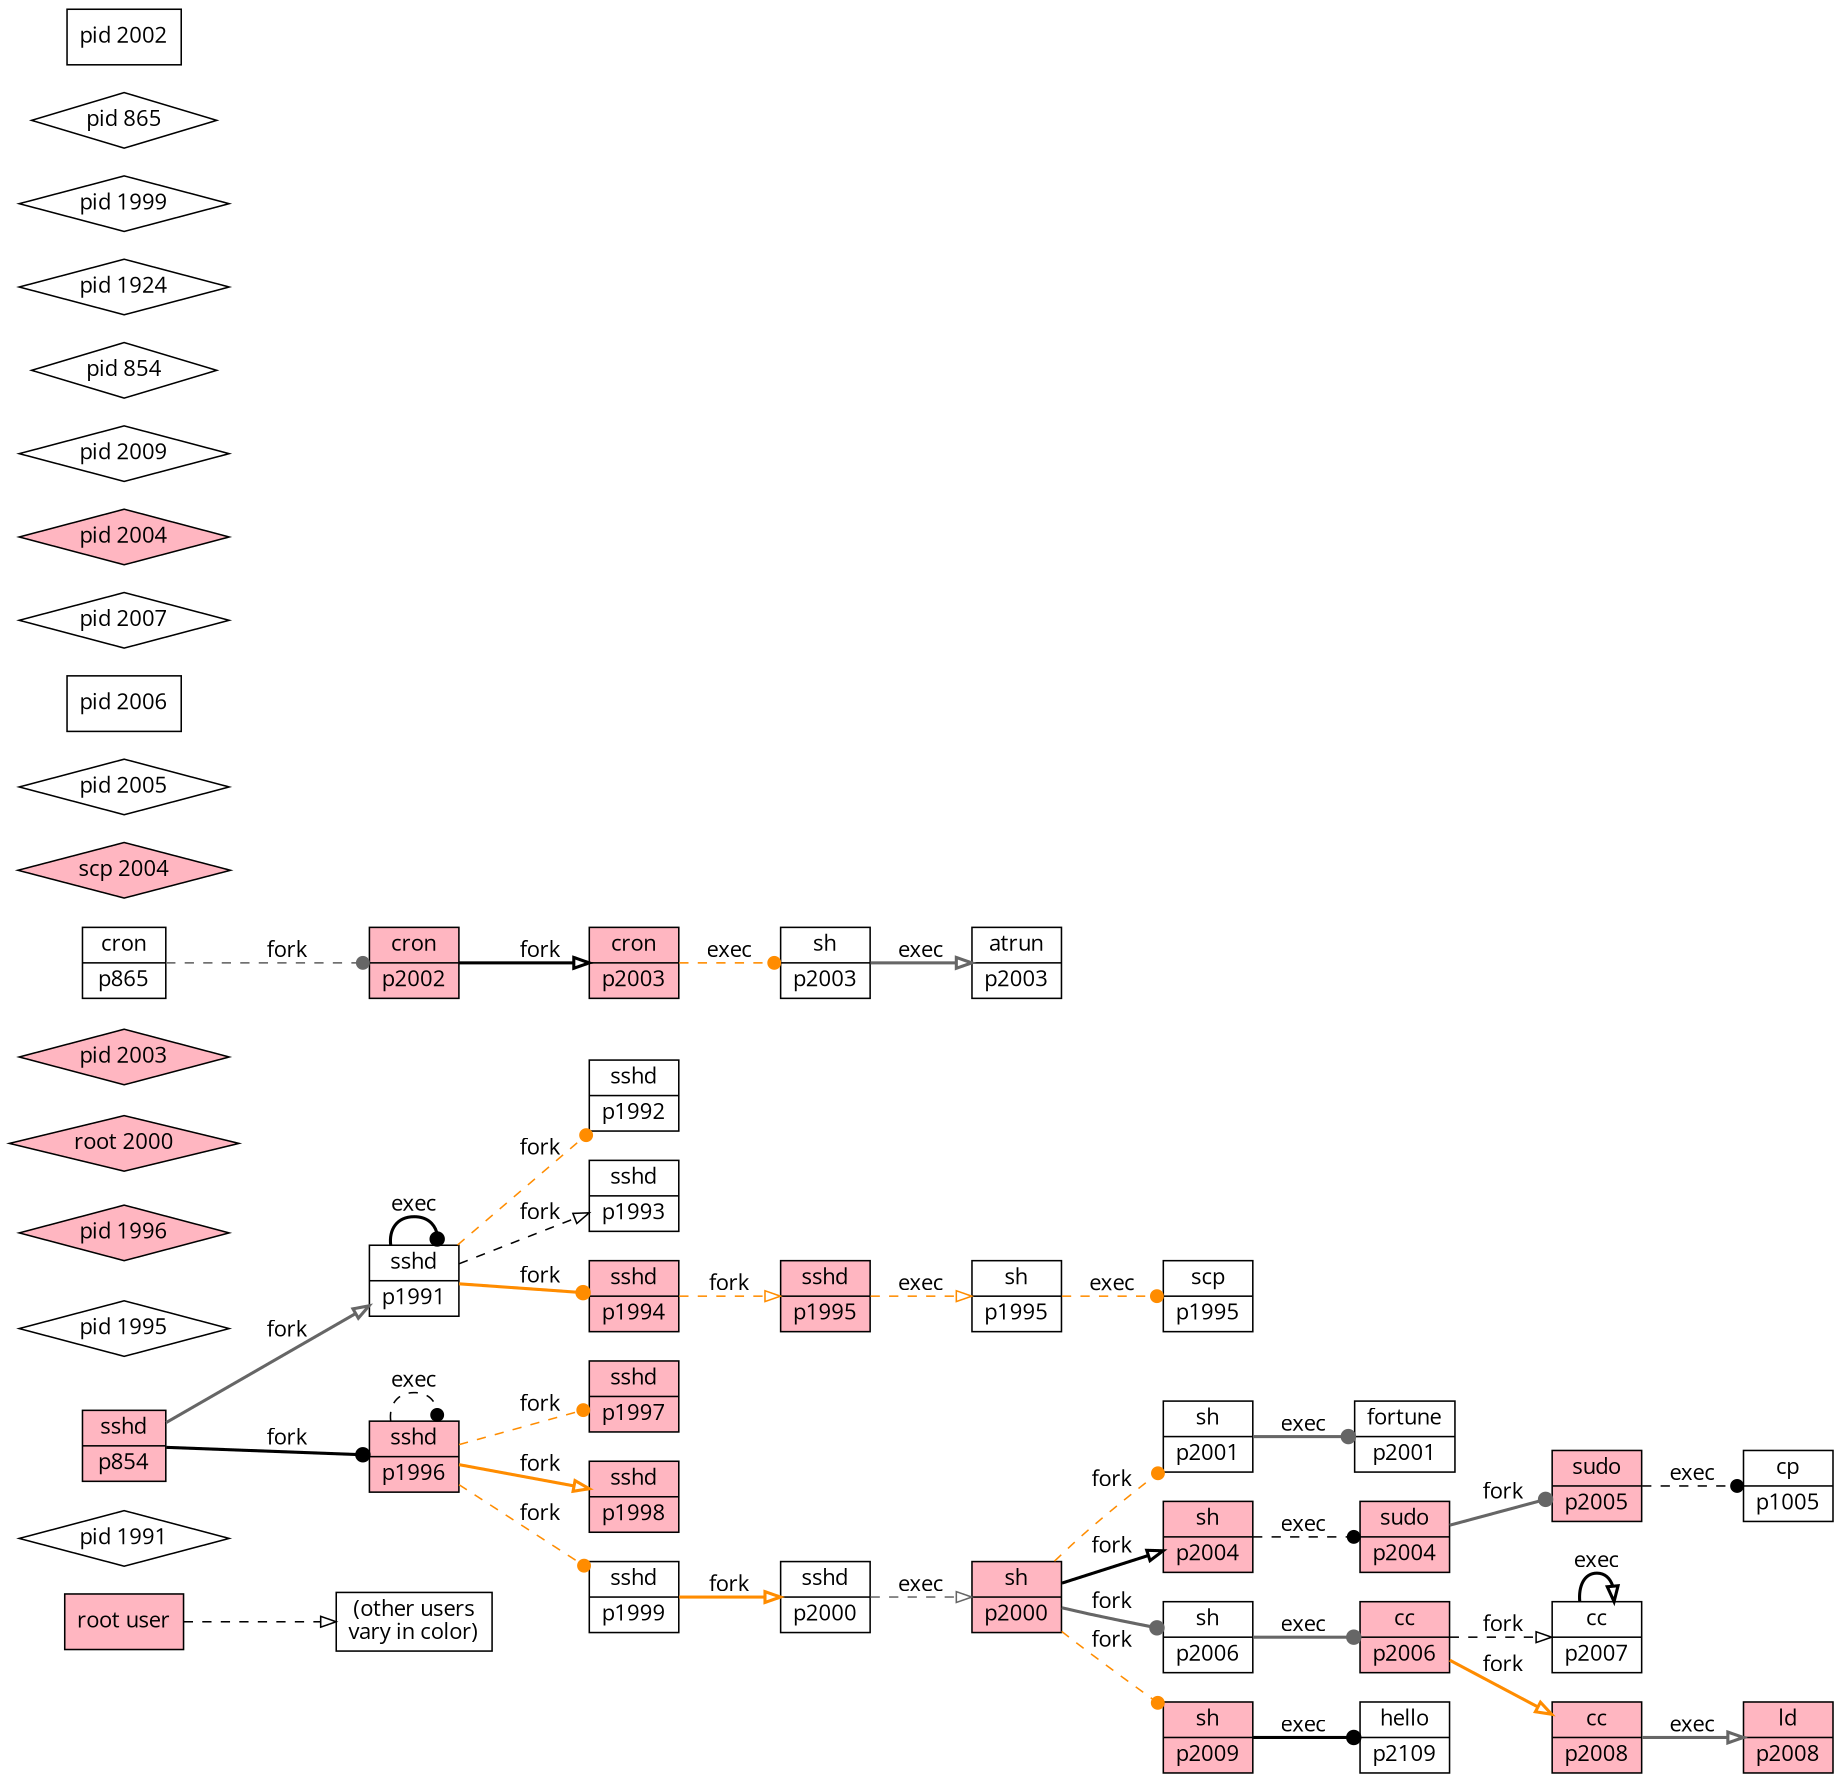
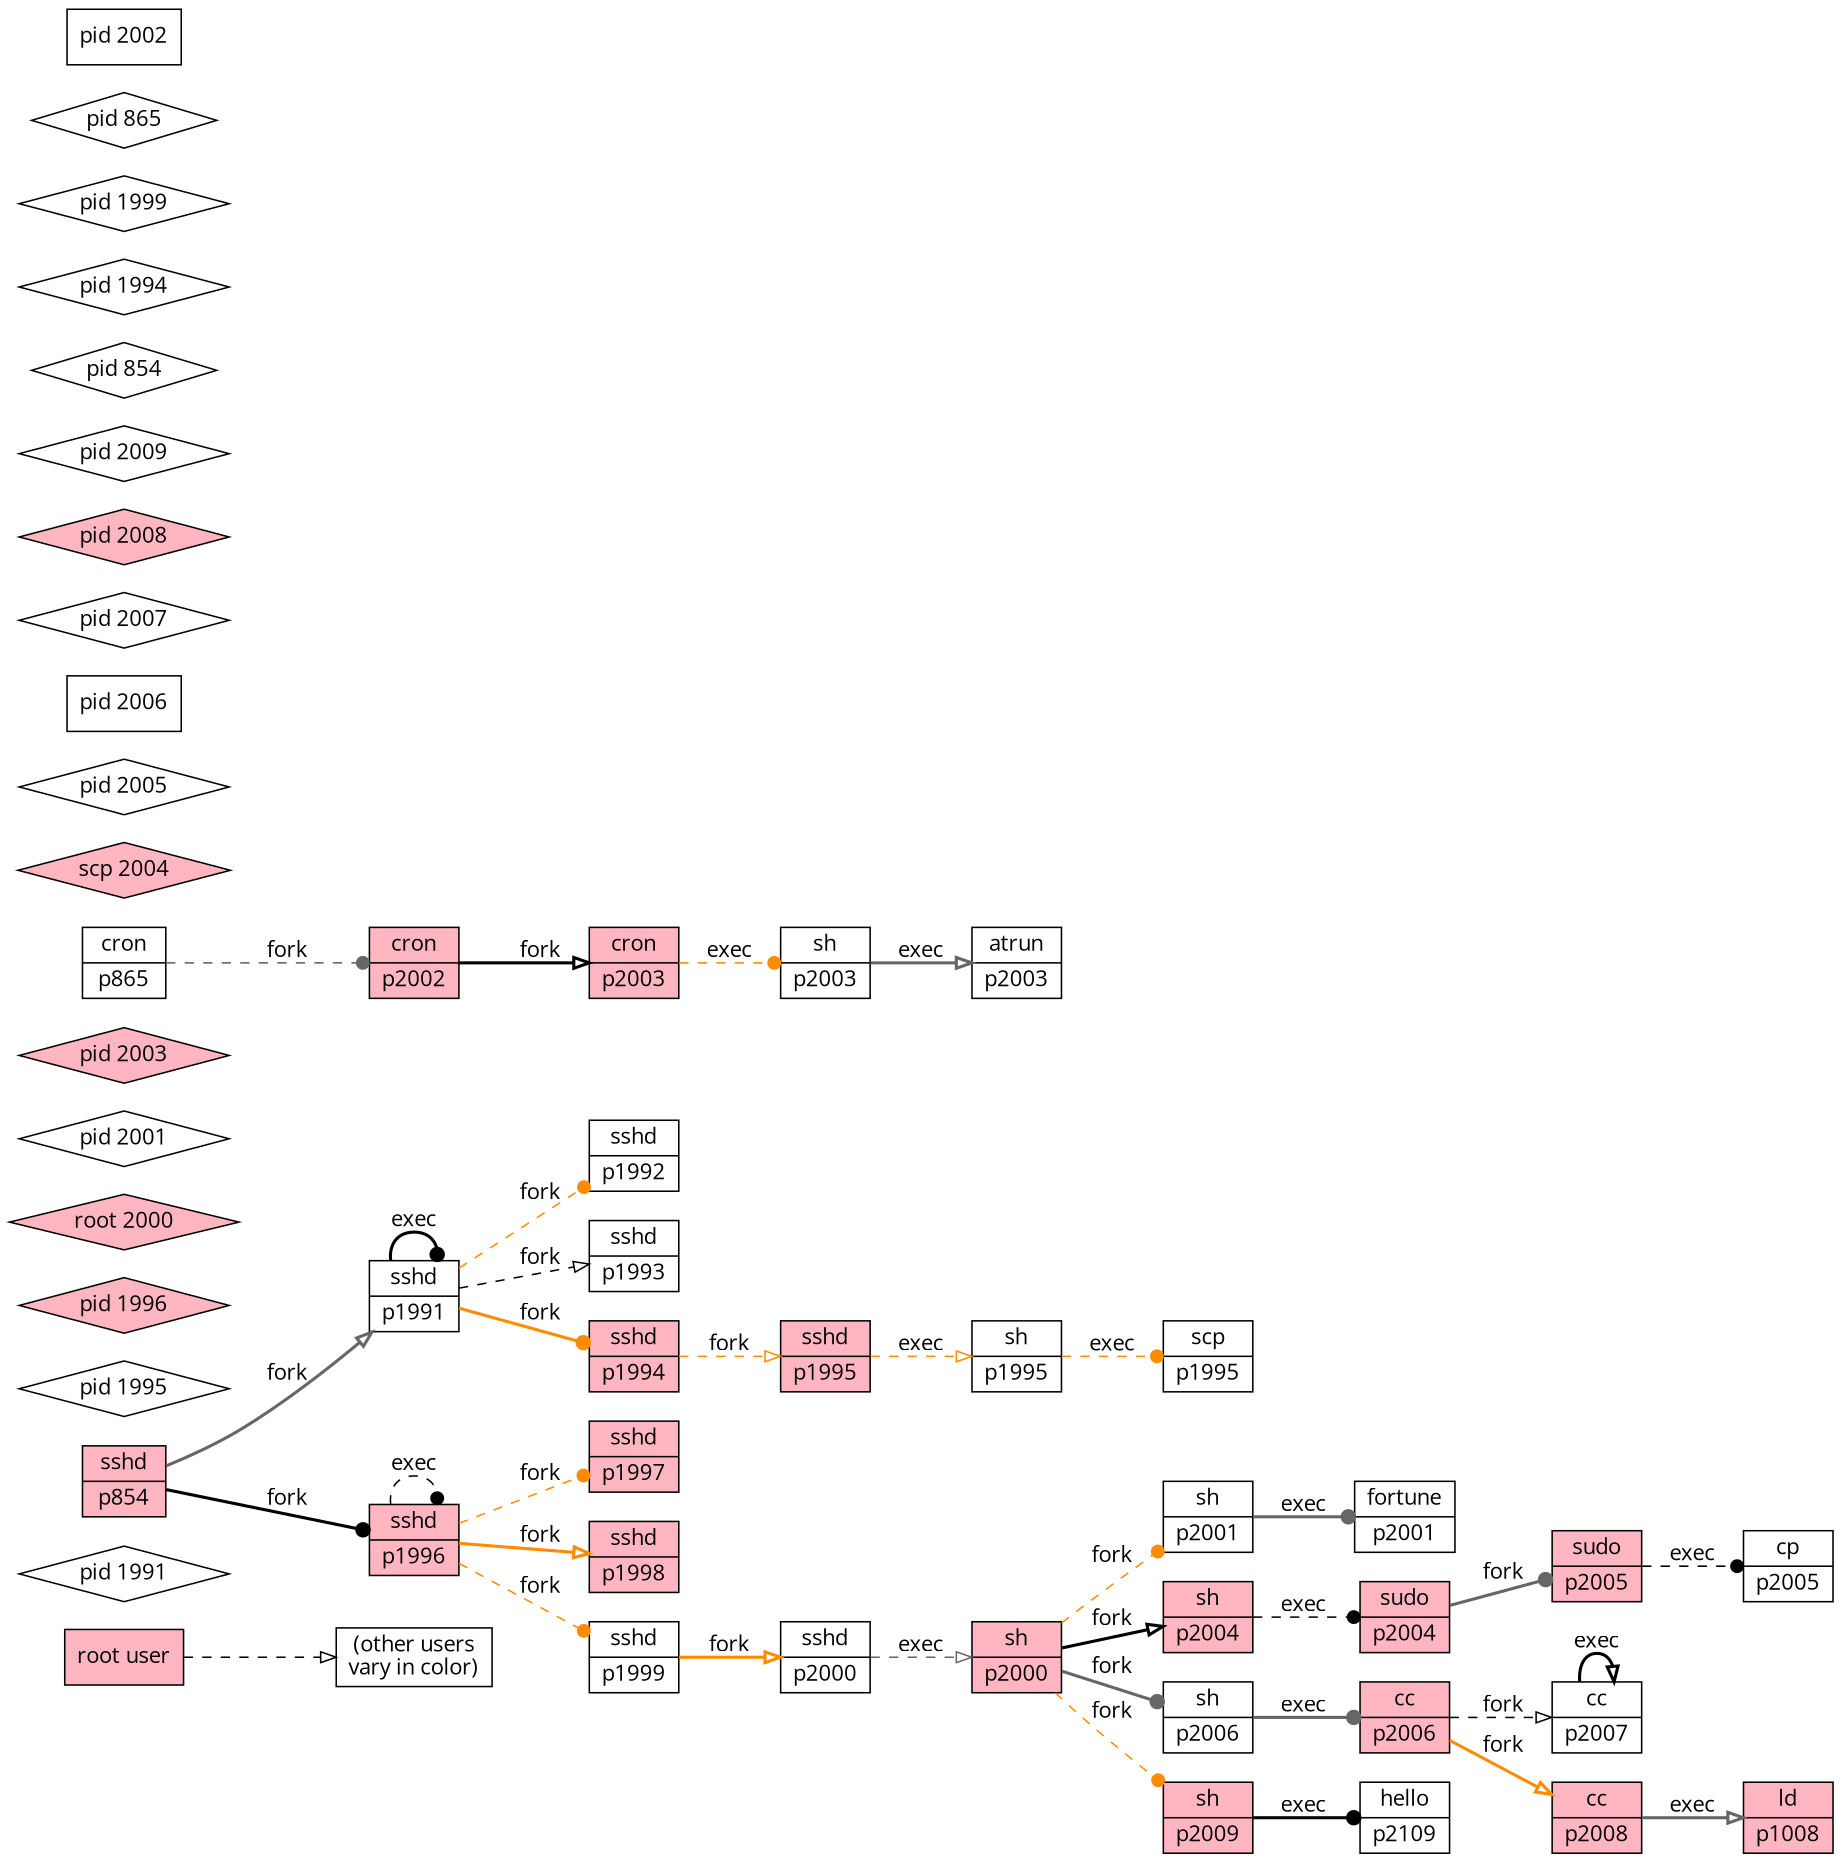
(124, 287) -> (124, 287)
(124, 537) -> (124, 537)
none -> (124, 1139)
(1788, 1503) -> (1788, 1583)
(1788, 1754) -> (1788, 1835)
